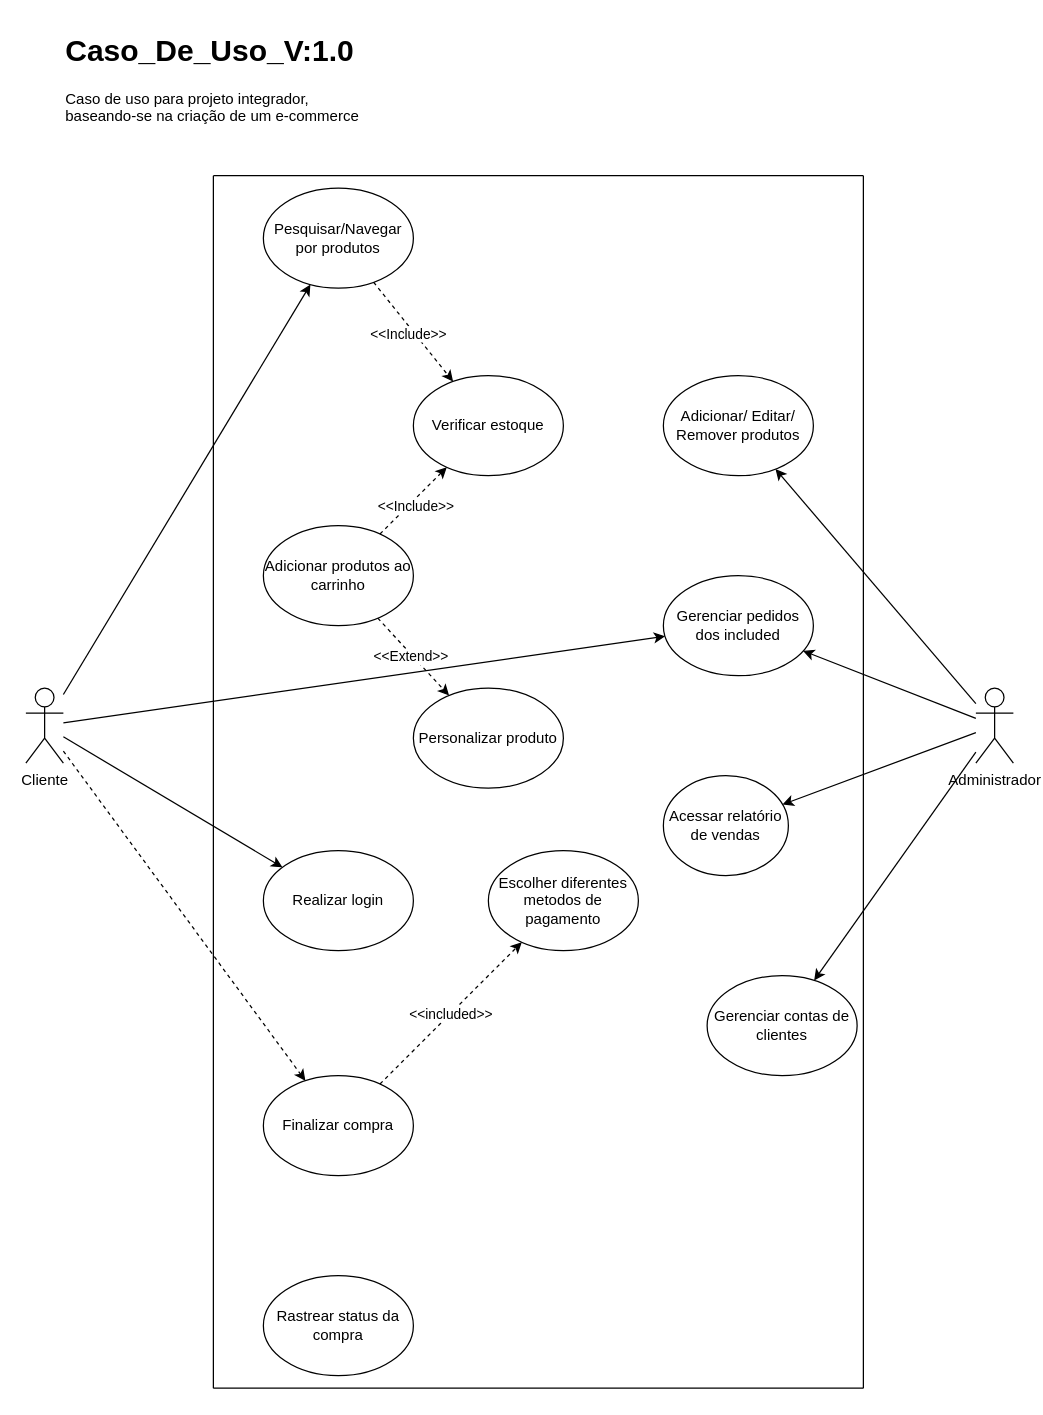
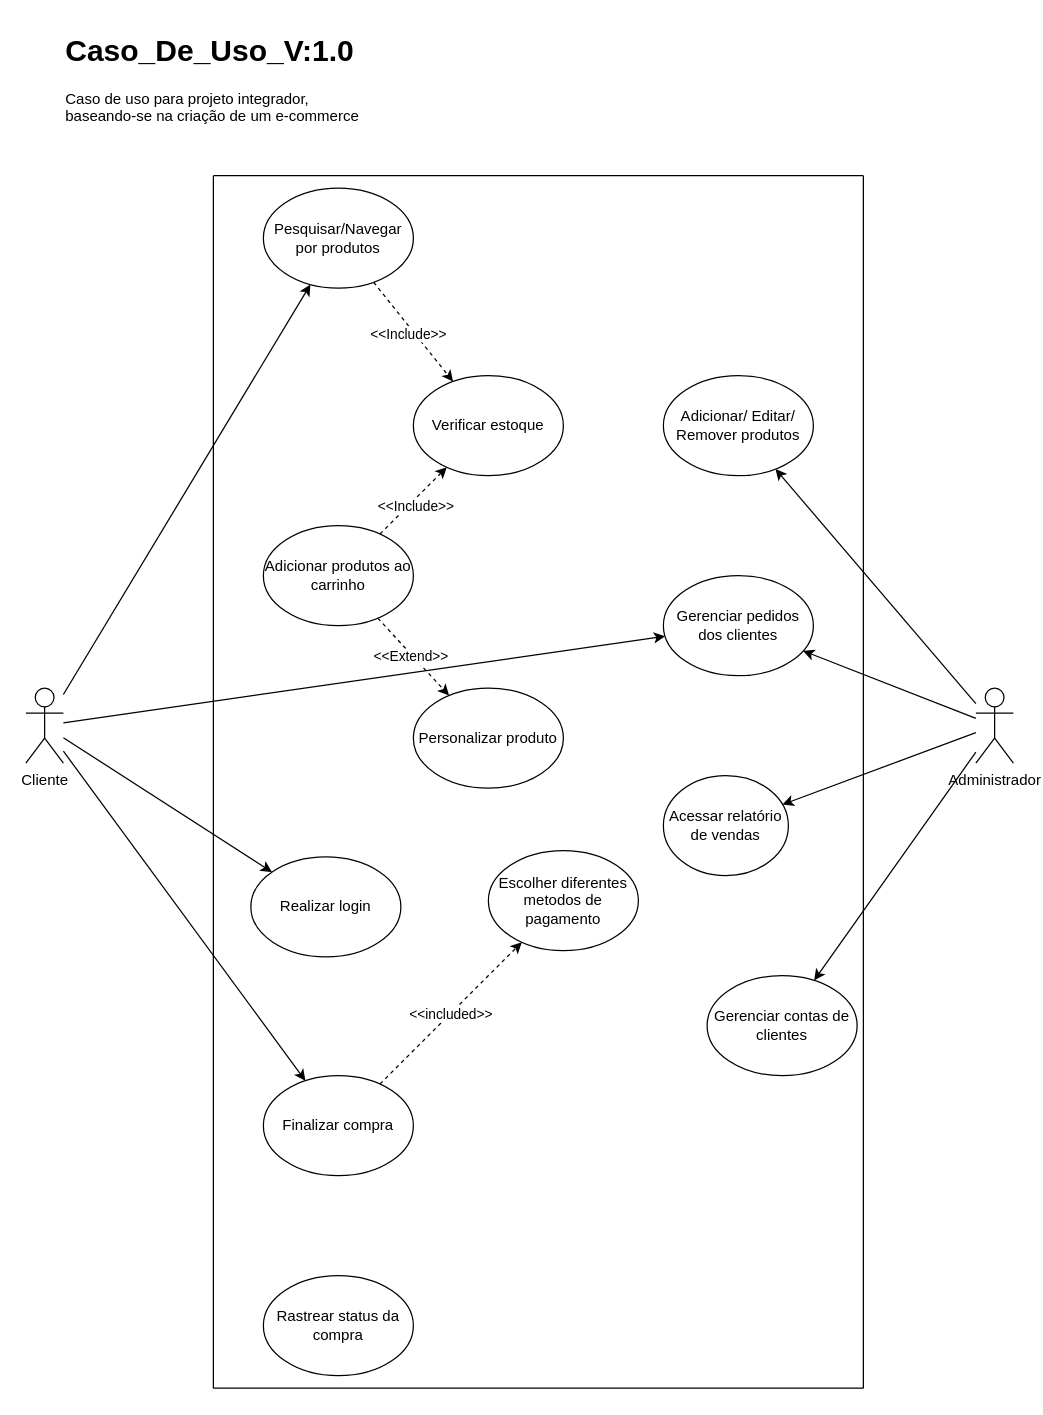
(738, 626) -> (738, 626)
(137, 851) -> (137, 851)
(338, 901) -> (326, 907)
